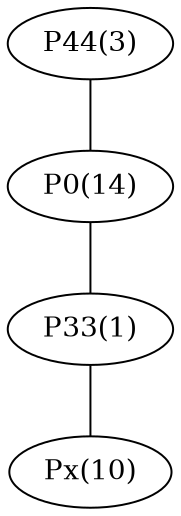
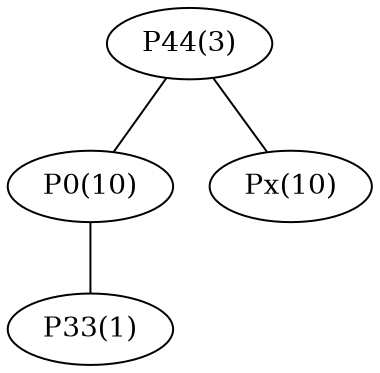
(90, 186) -> (90, 186)
(90, 401) -> (240, 115)
